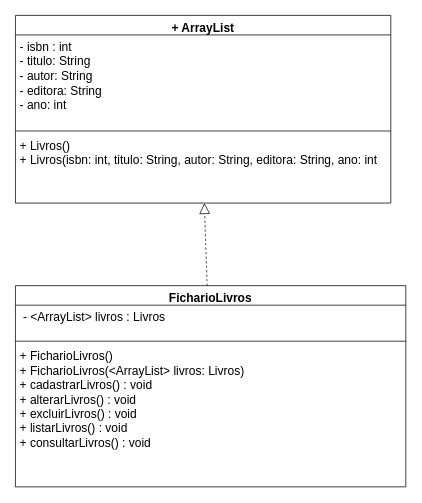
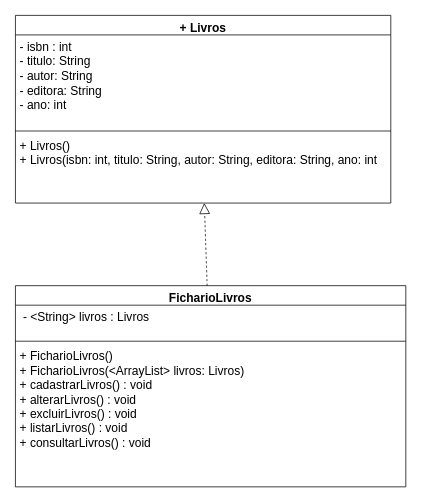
(203, 28) -> (203, 28)
(103, 317) -> (93, 317)
